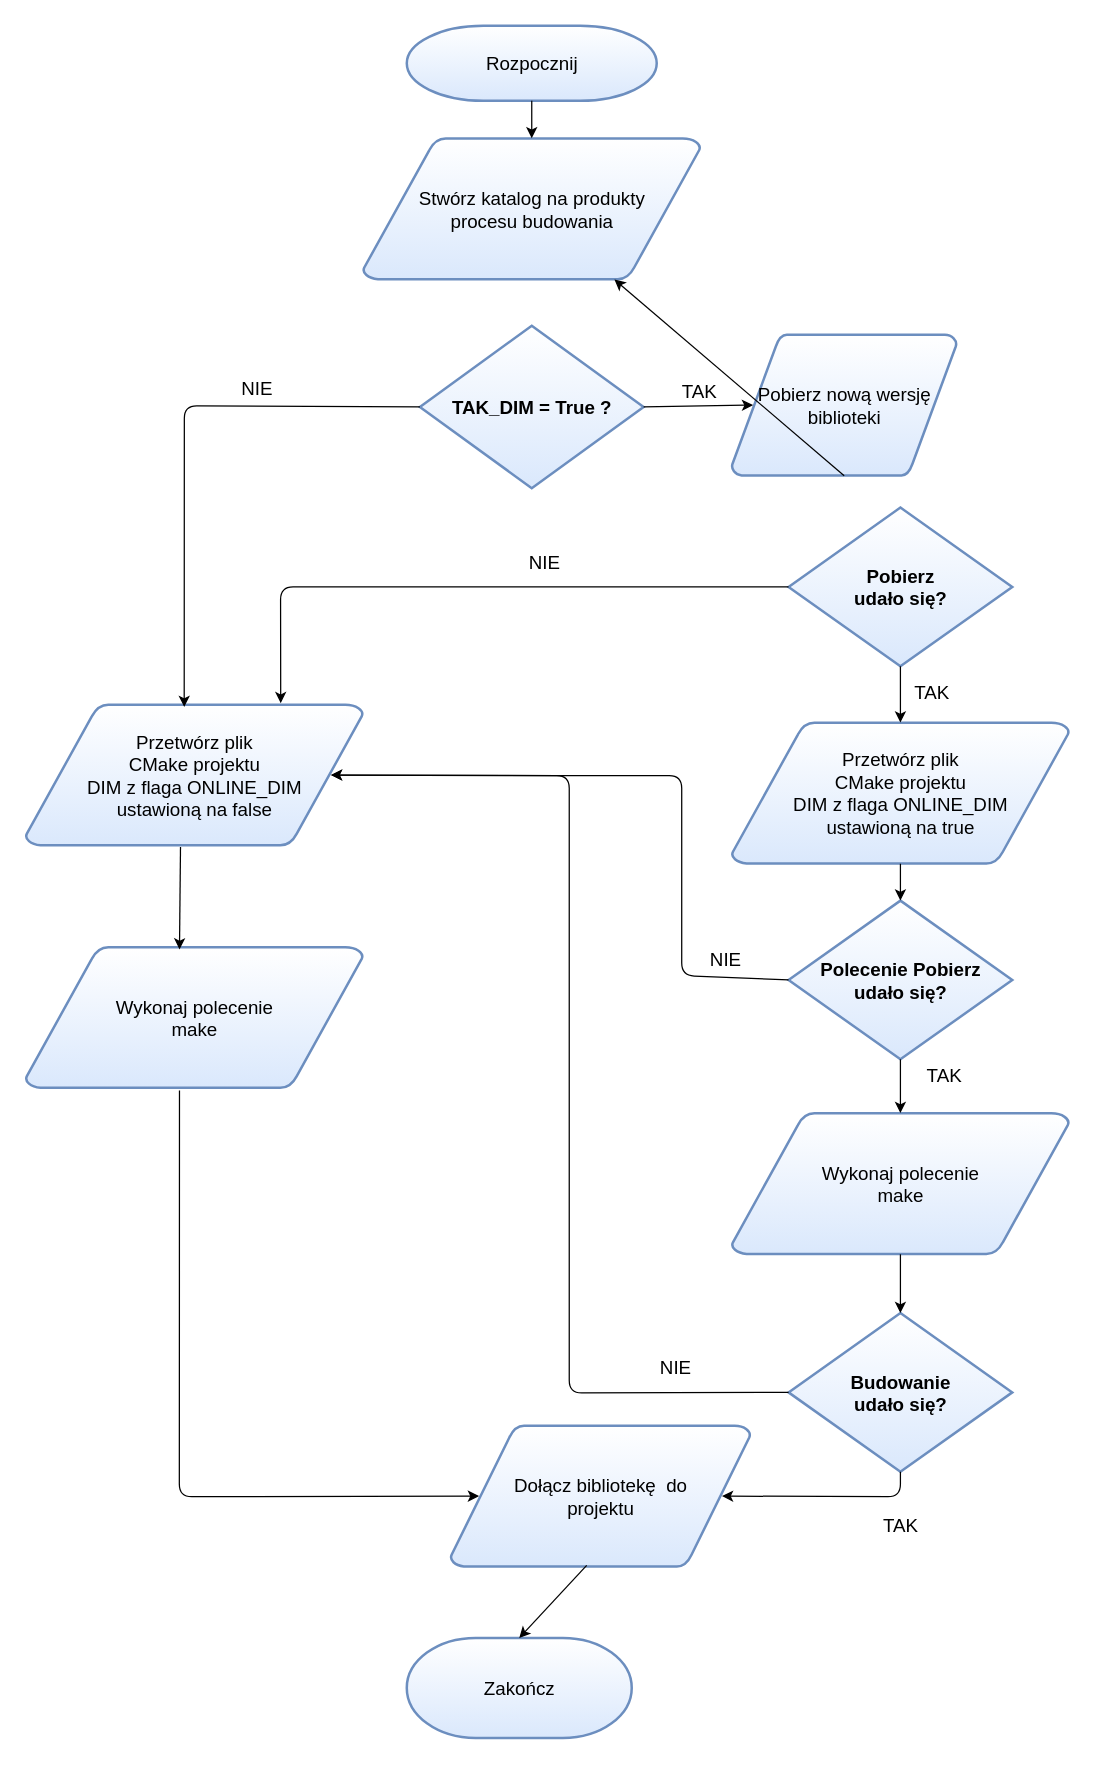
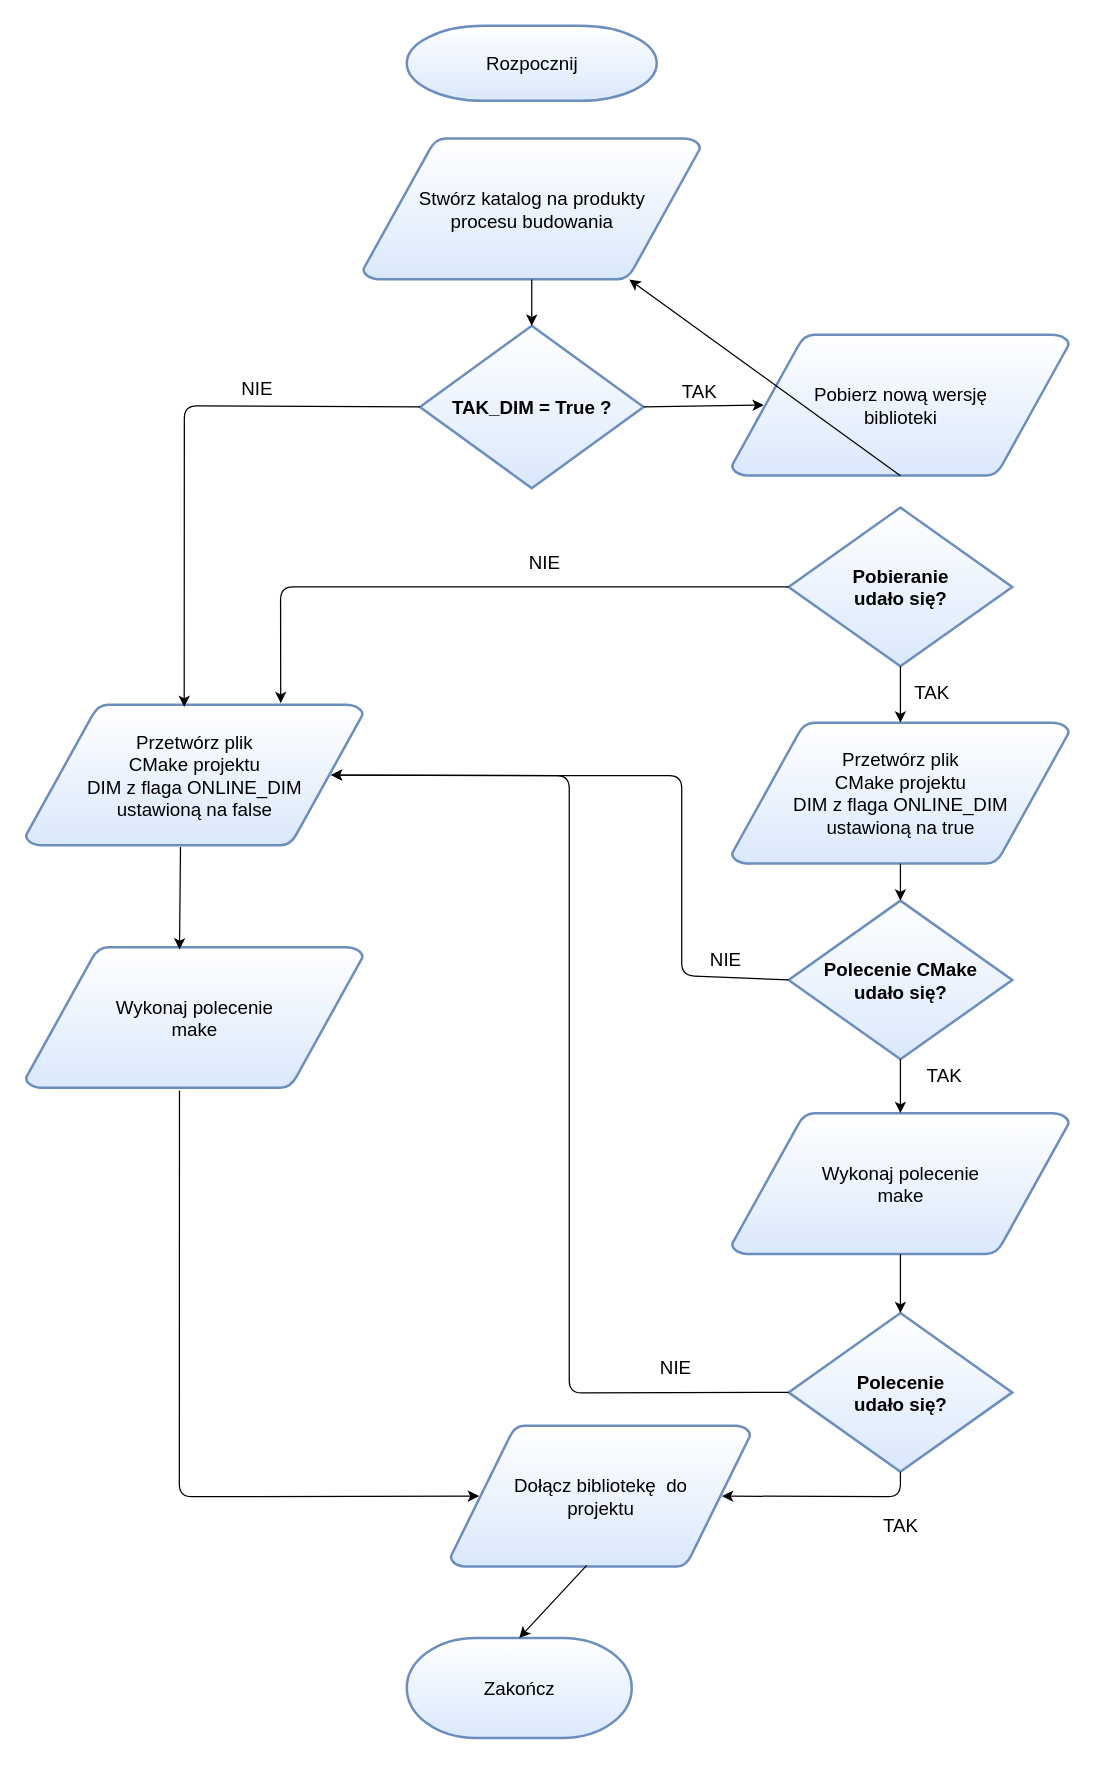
(532, 115) -> none
none -> (532, 299)
(844, 405) -> (901, 405)
(901, 587) -> (901, 587)
(901, 981) -> (901, 981)
(901, 1393) -> (901, 1393)
